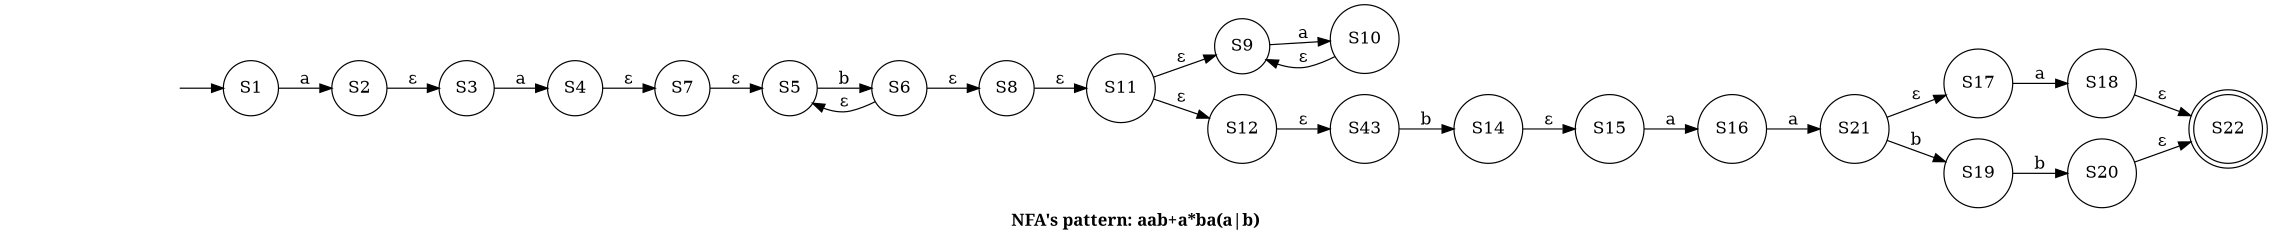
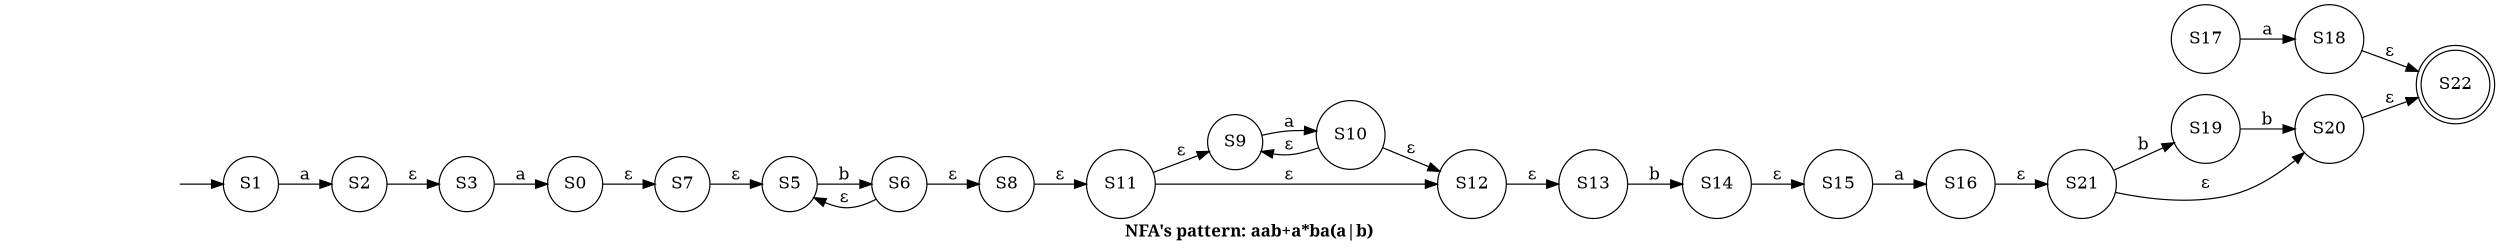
(575, 88) -> (575, 184)
(1911, 108) -> (2210, 199)
(1793, 120) -> (2021, 175)
(1365, 129) -> (1593, 184)
none -> (1406, 157)
